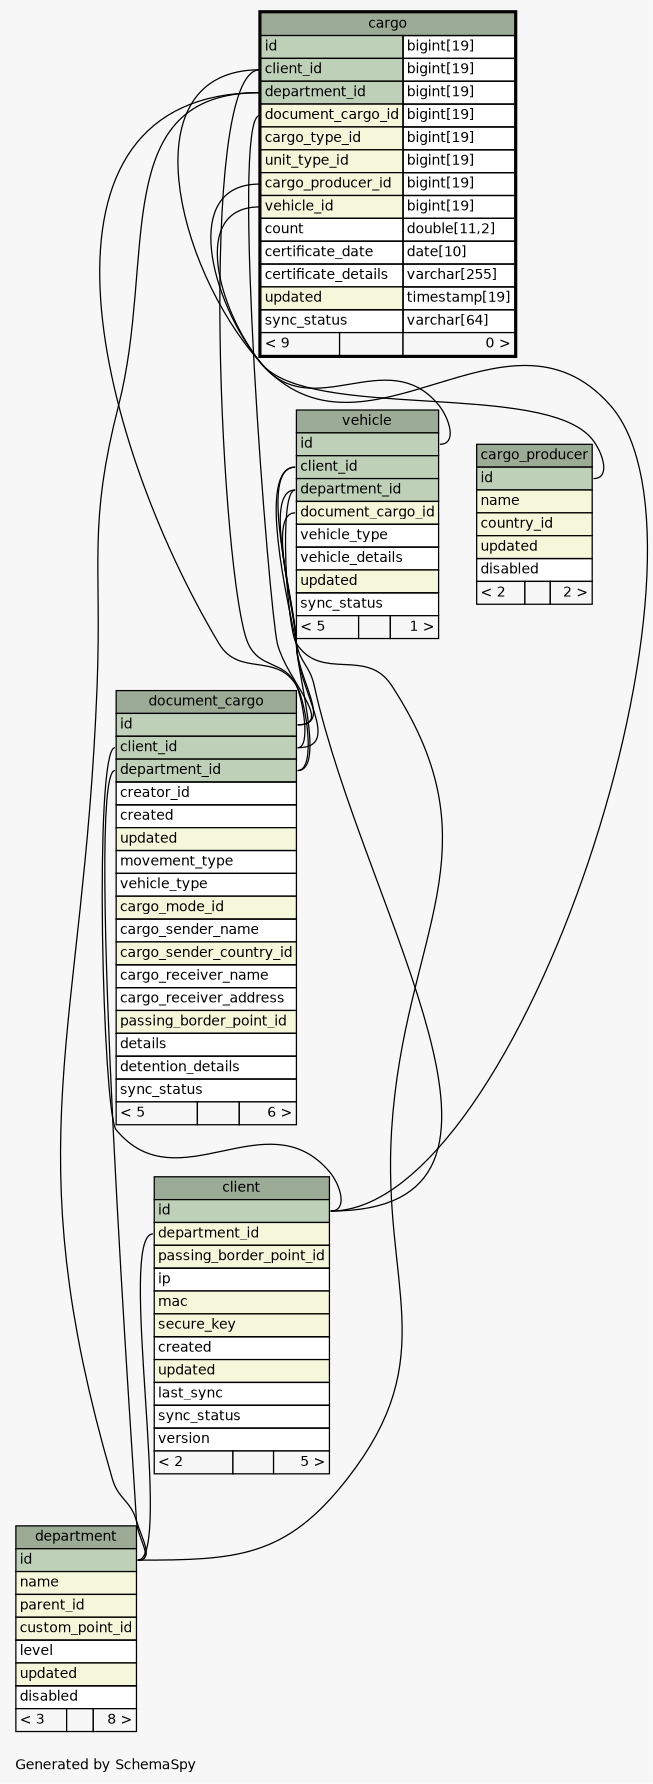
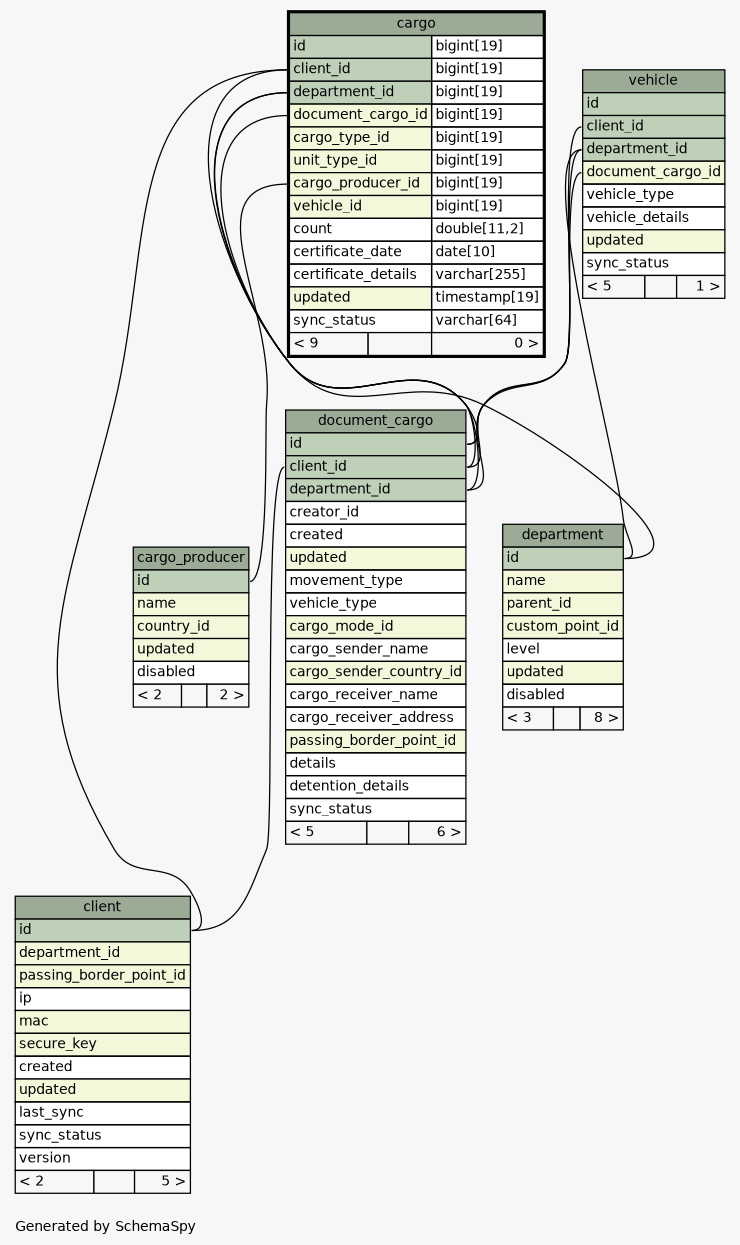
(343, 385) -> none
(372, 868) -> none
(115, 1168) -> none
(145, 1397) -> none
